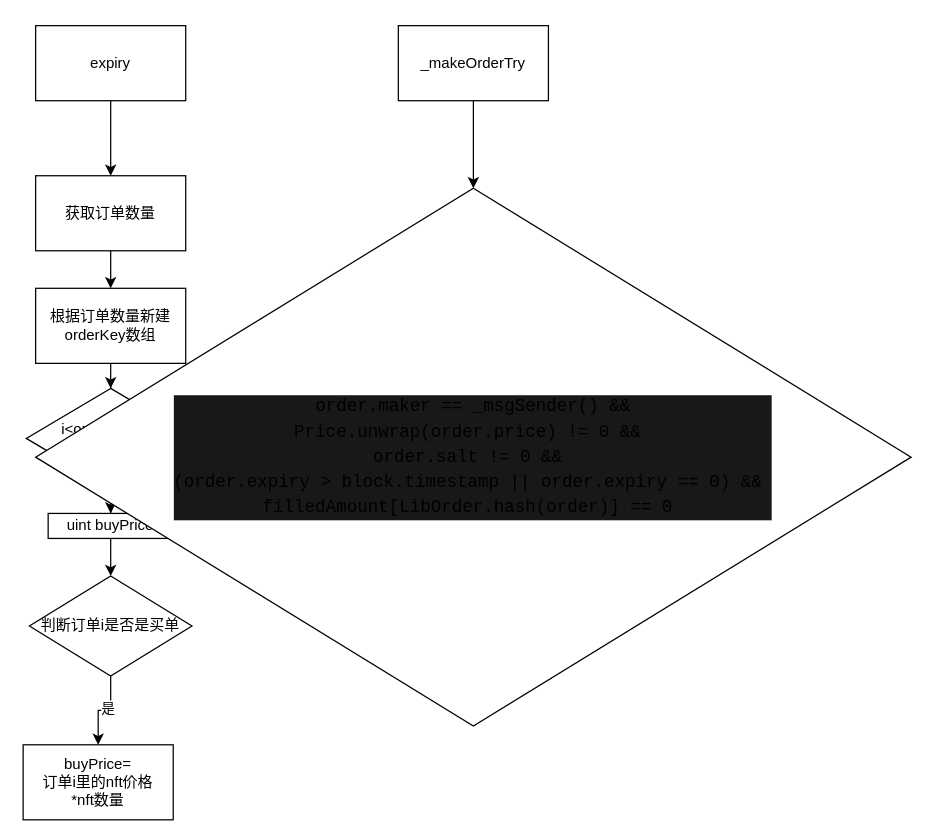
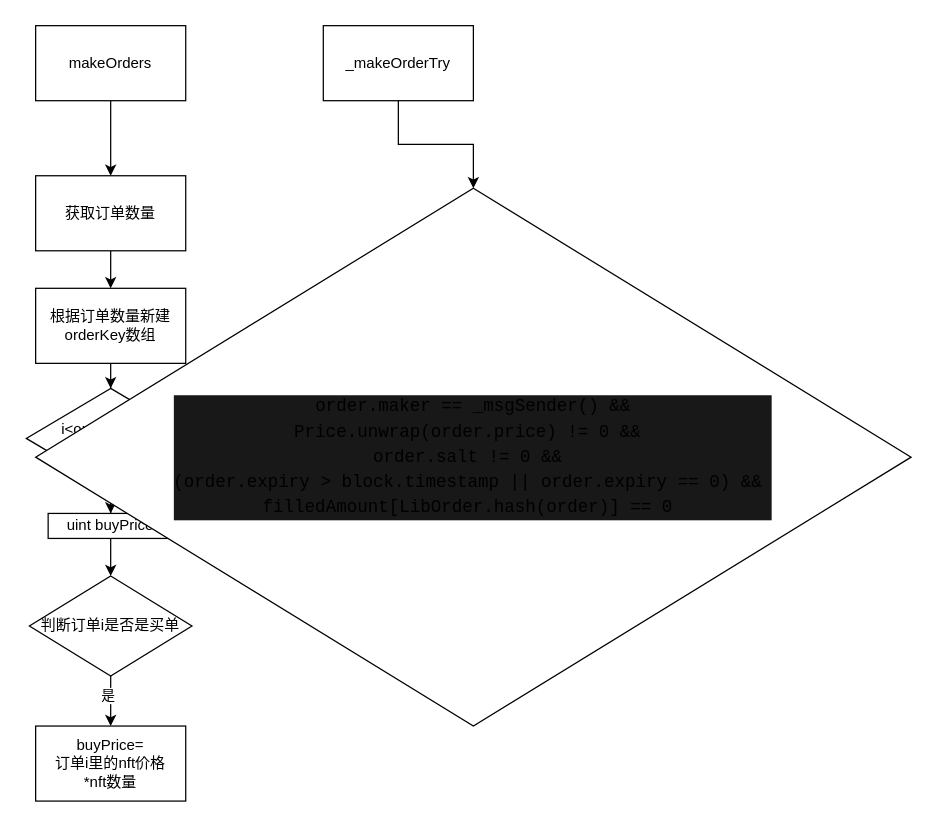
(111, 63) -> (111, 63)
(473, 63) -> (398, 63)
(98, 782) -> (111, 763)
